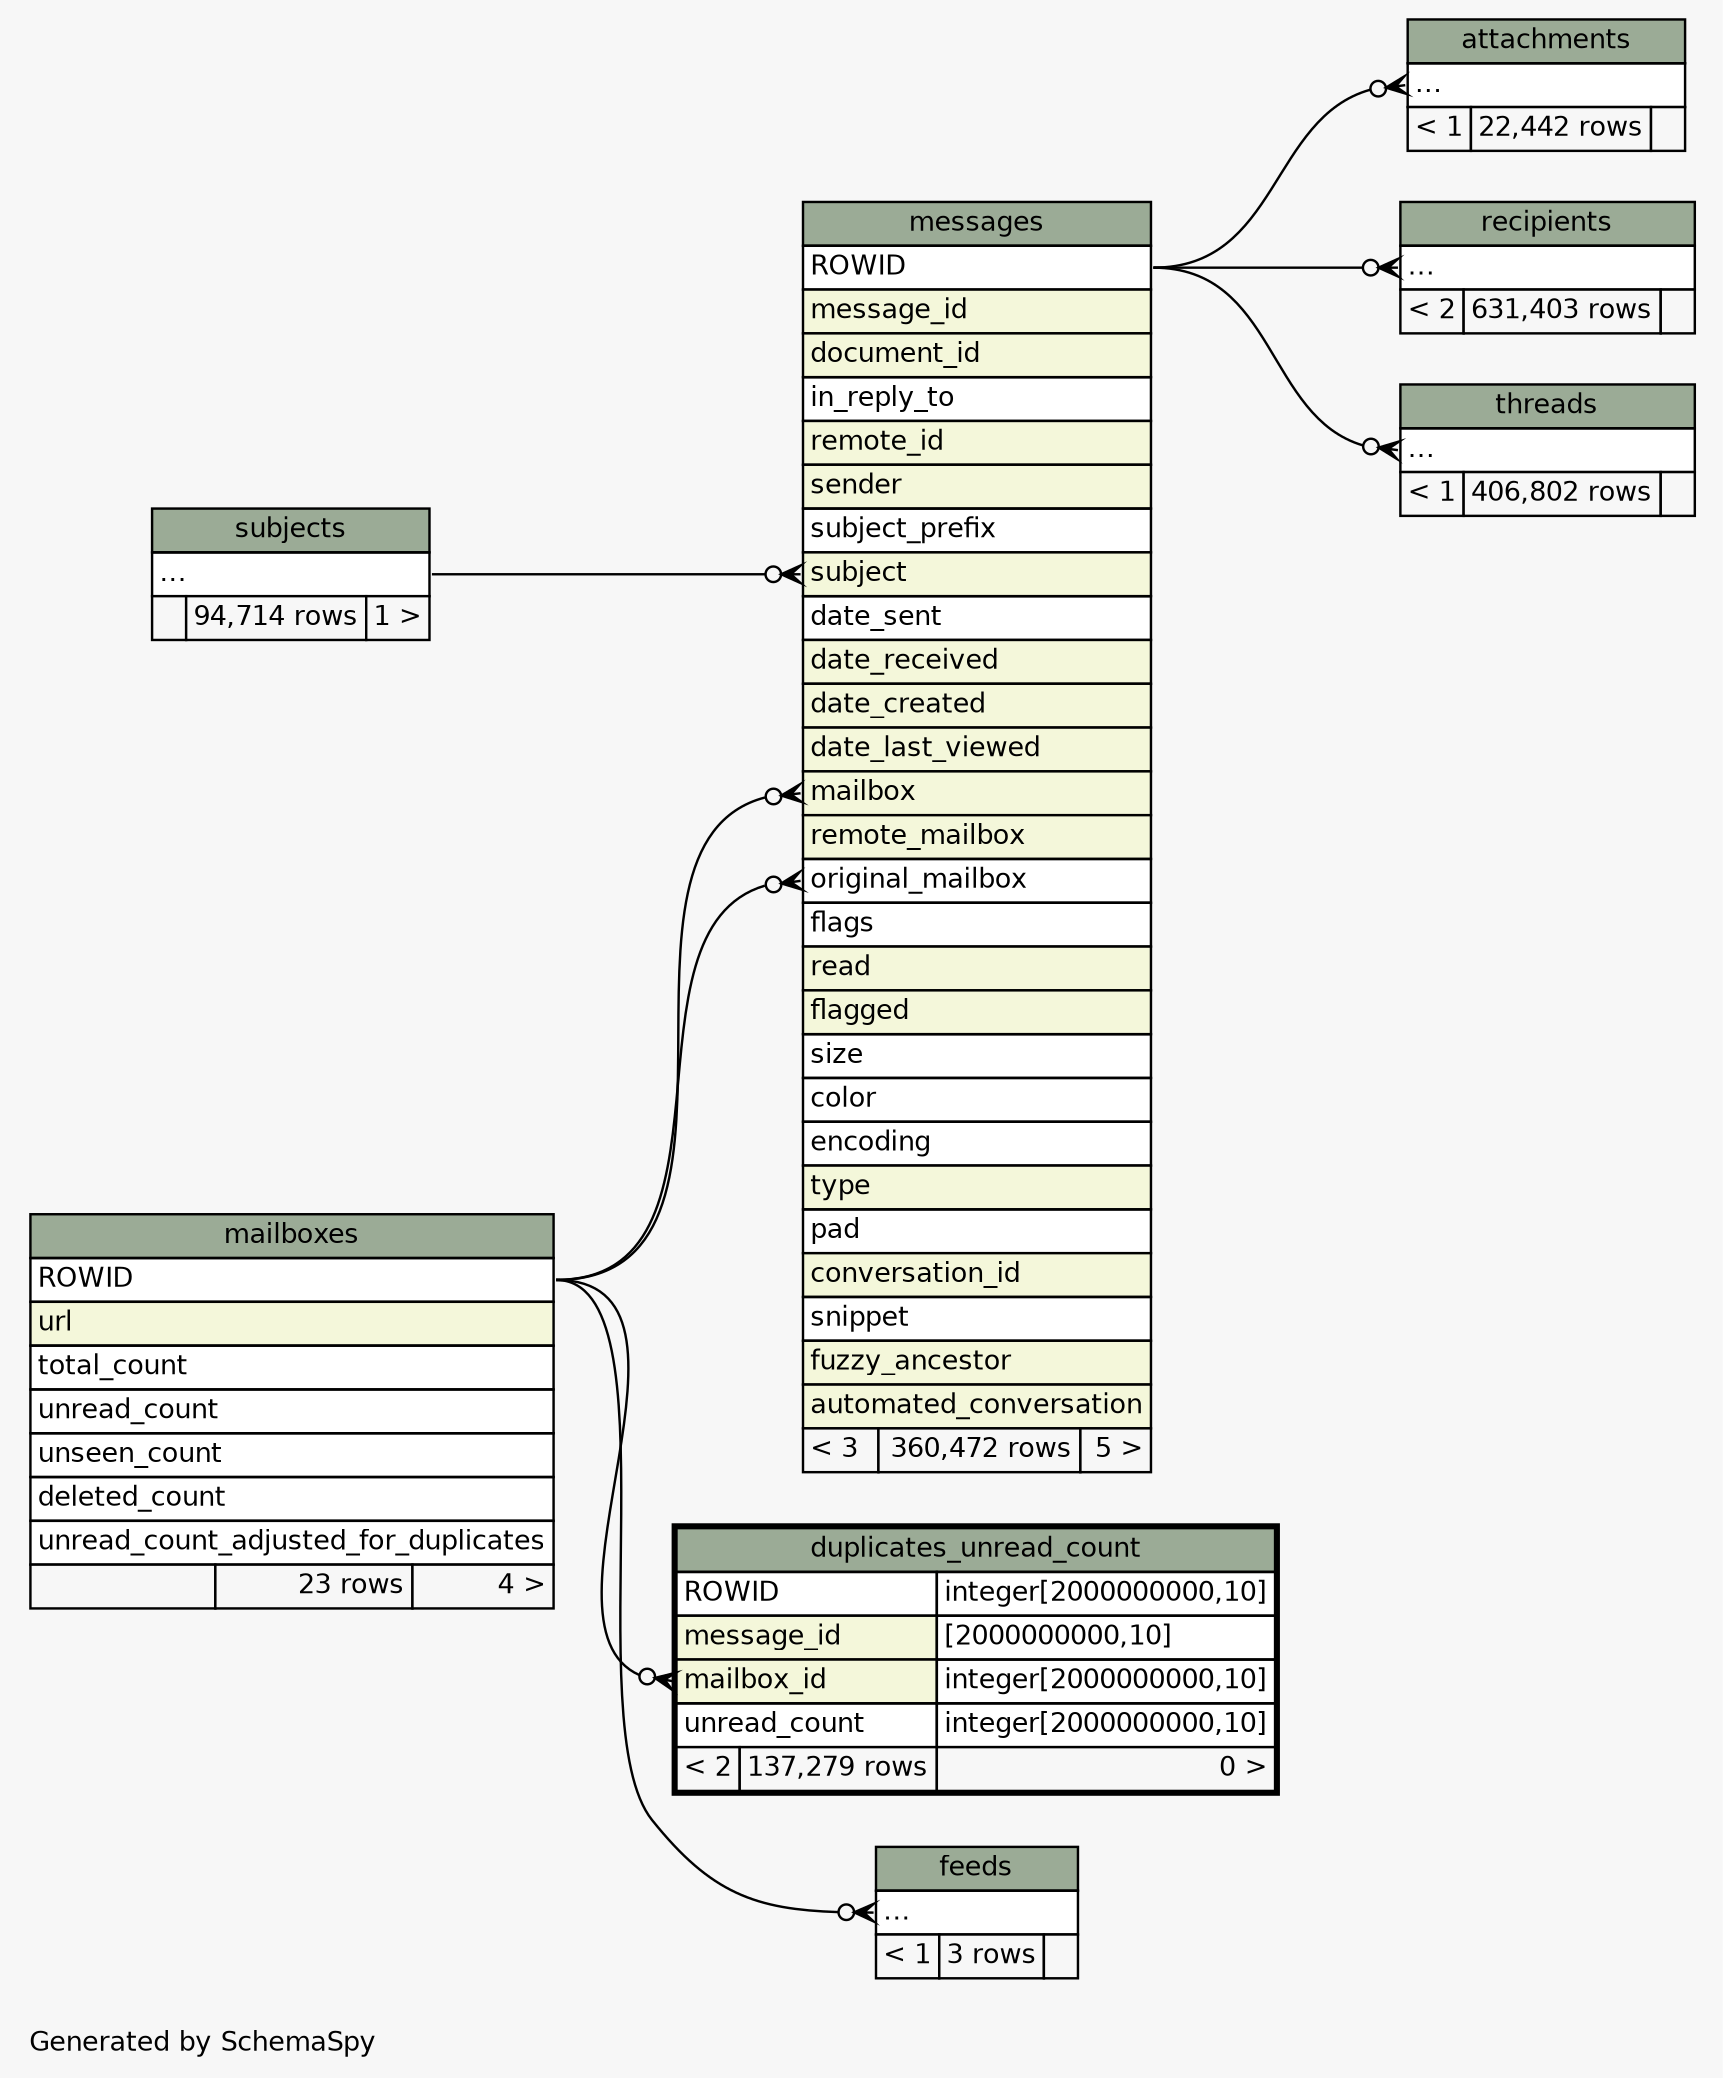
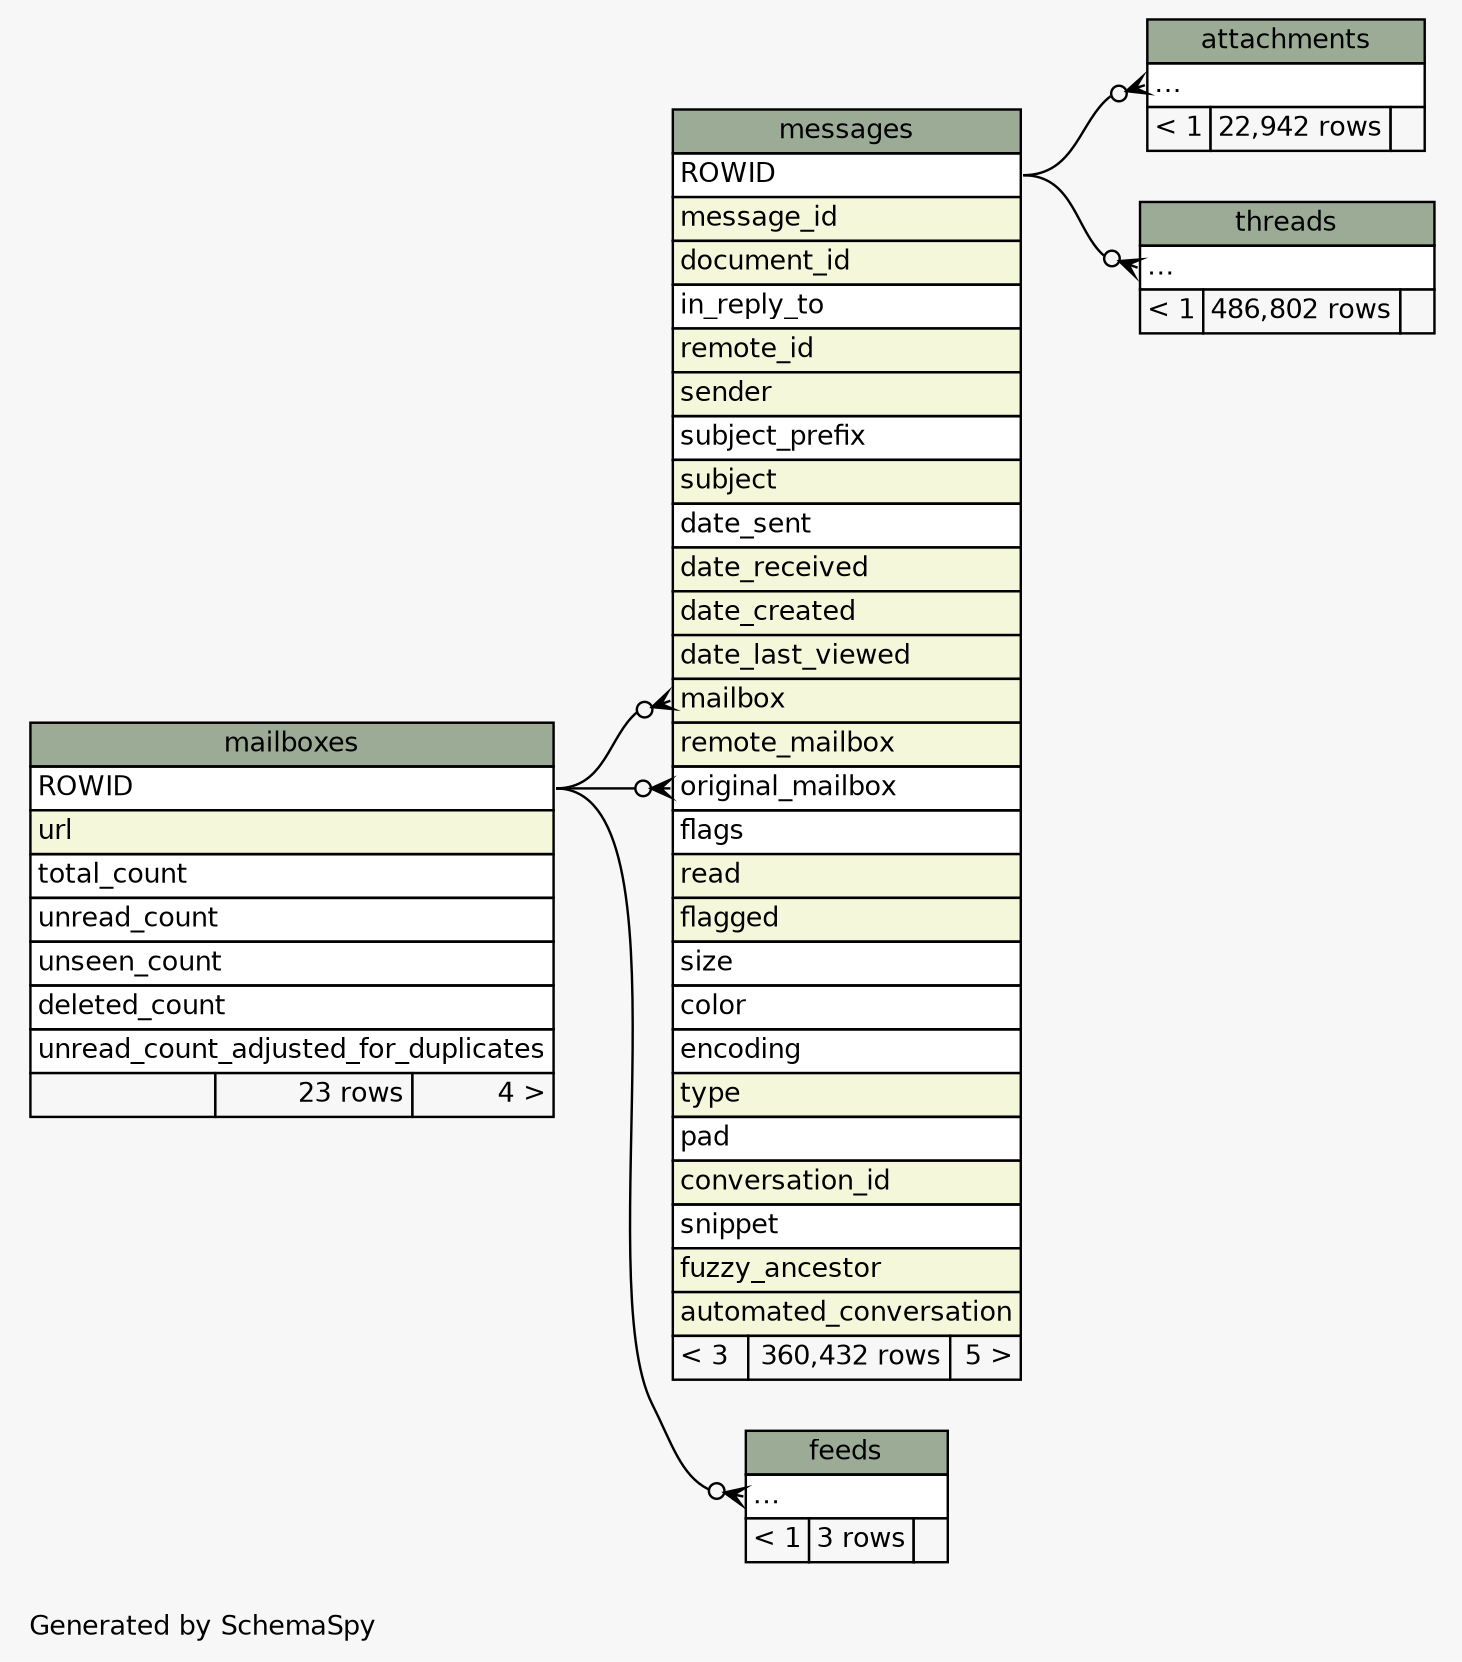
(1561, 128) -> (1301, 128)
(1546, 268) -> none
(1562, 493) -> (1302, 310)
(291, 574) -> none
(982, 1449) -> (852, 1357)
(976, 1660) -> none
